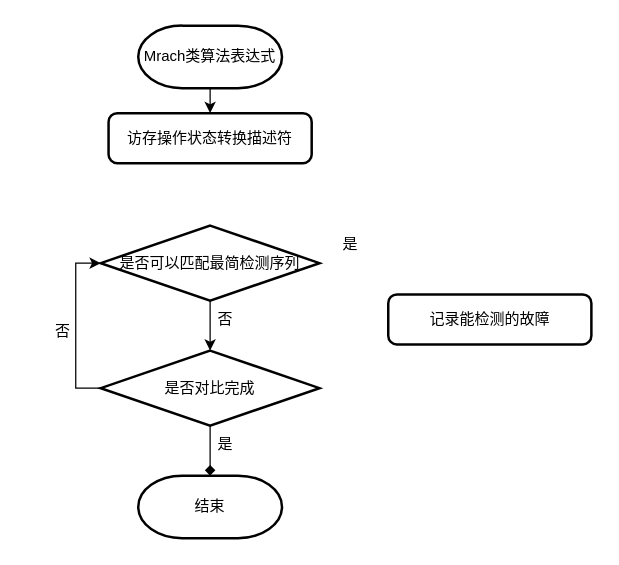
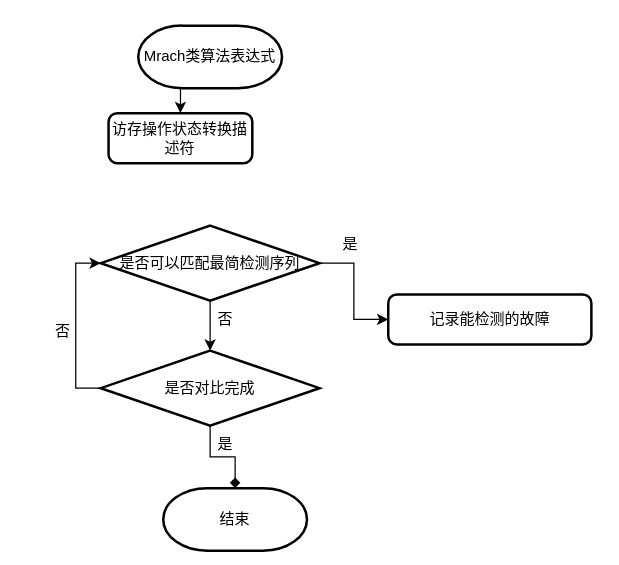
(210, 138) -> (180, 138)
none -> (354, 288)
(210, 507) -> (235, 519)
